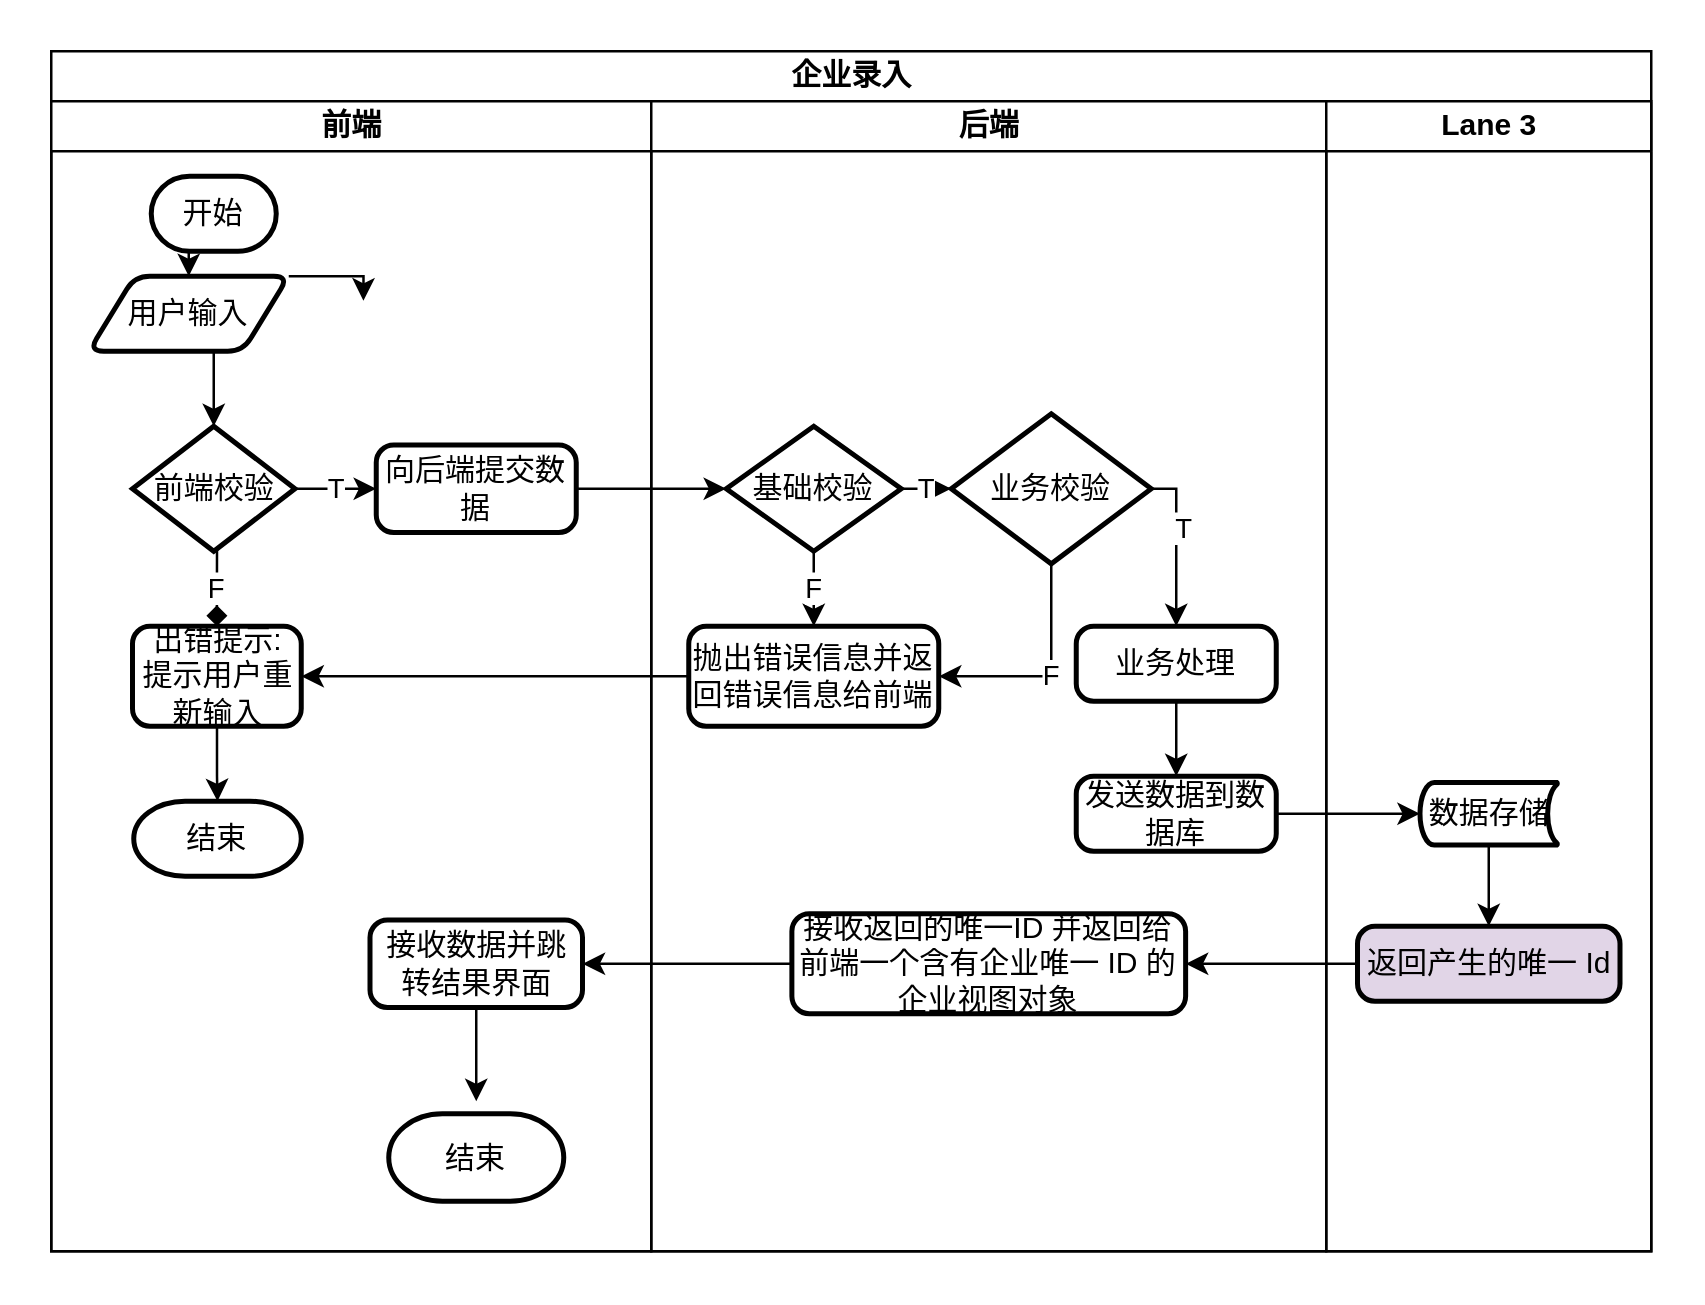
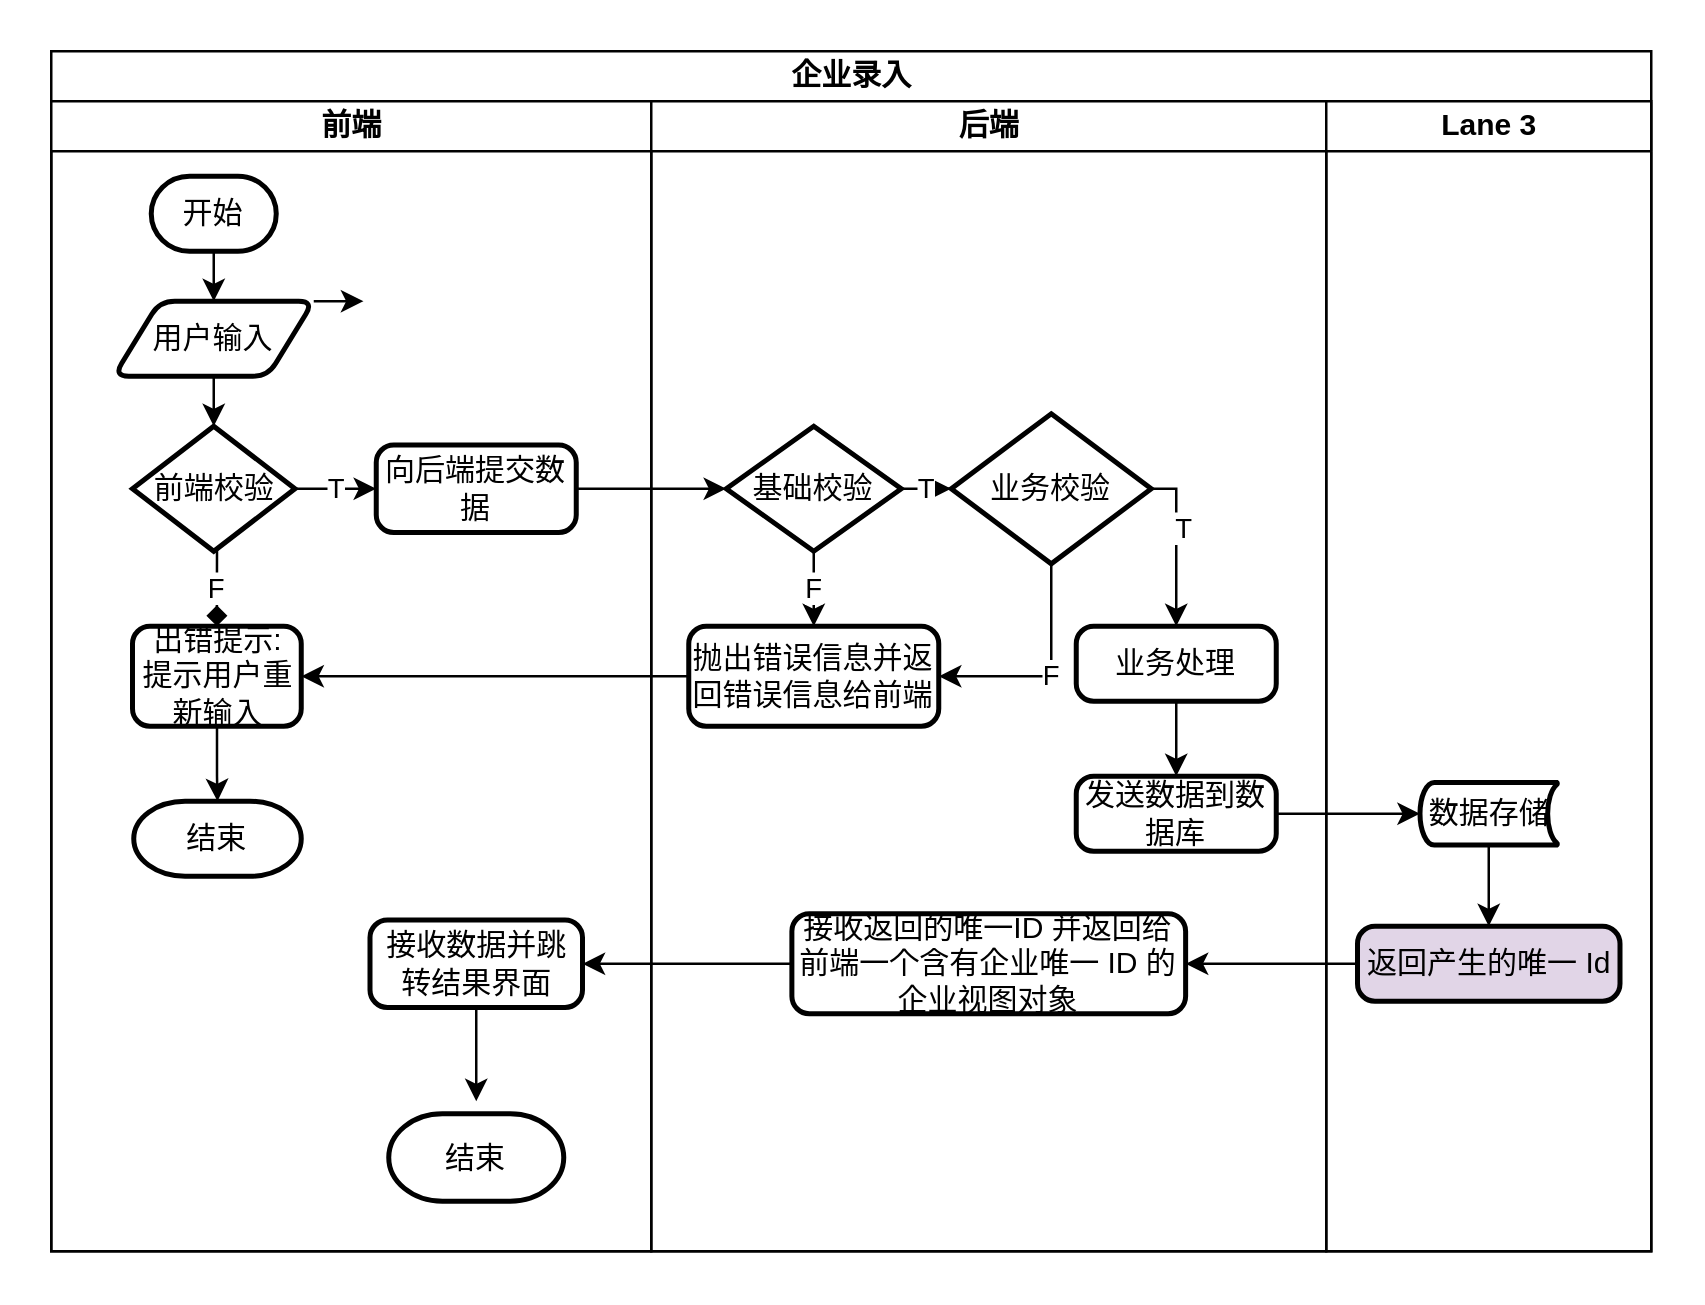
(189, 314) -> (214, 339)
